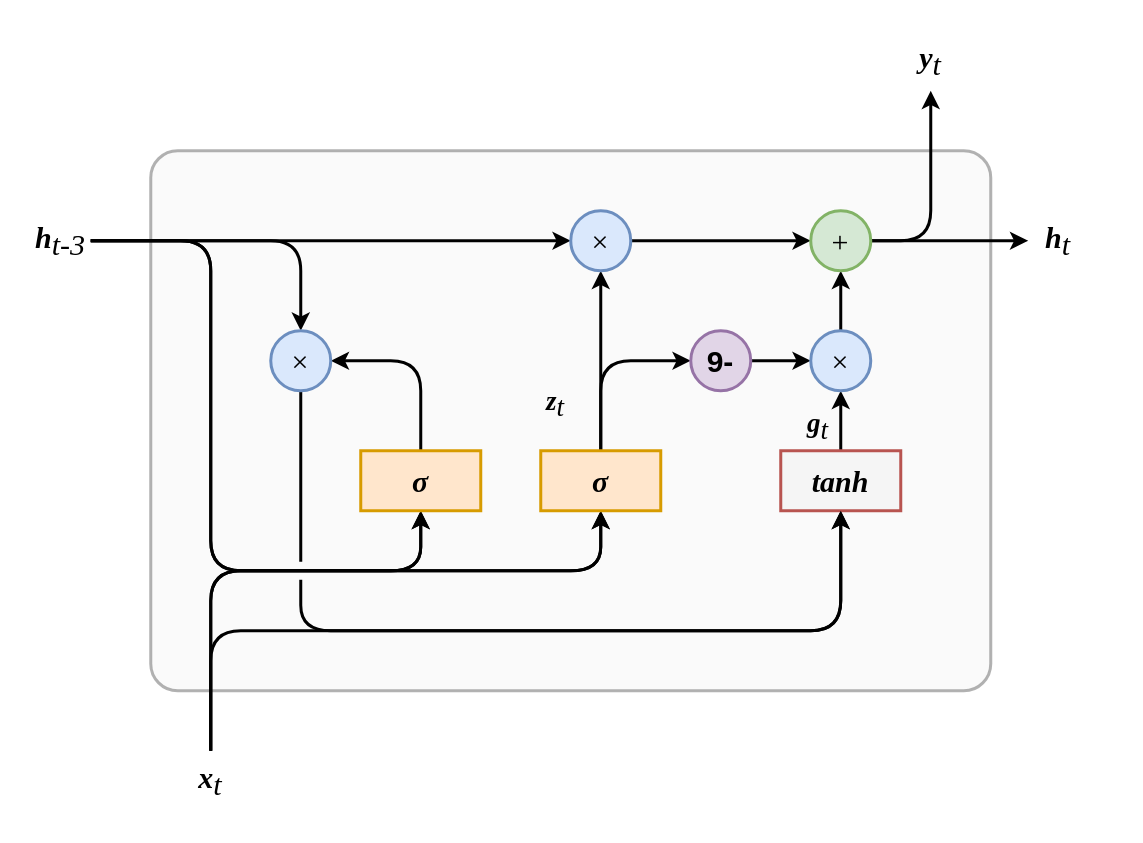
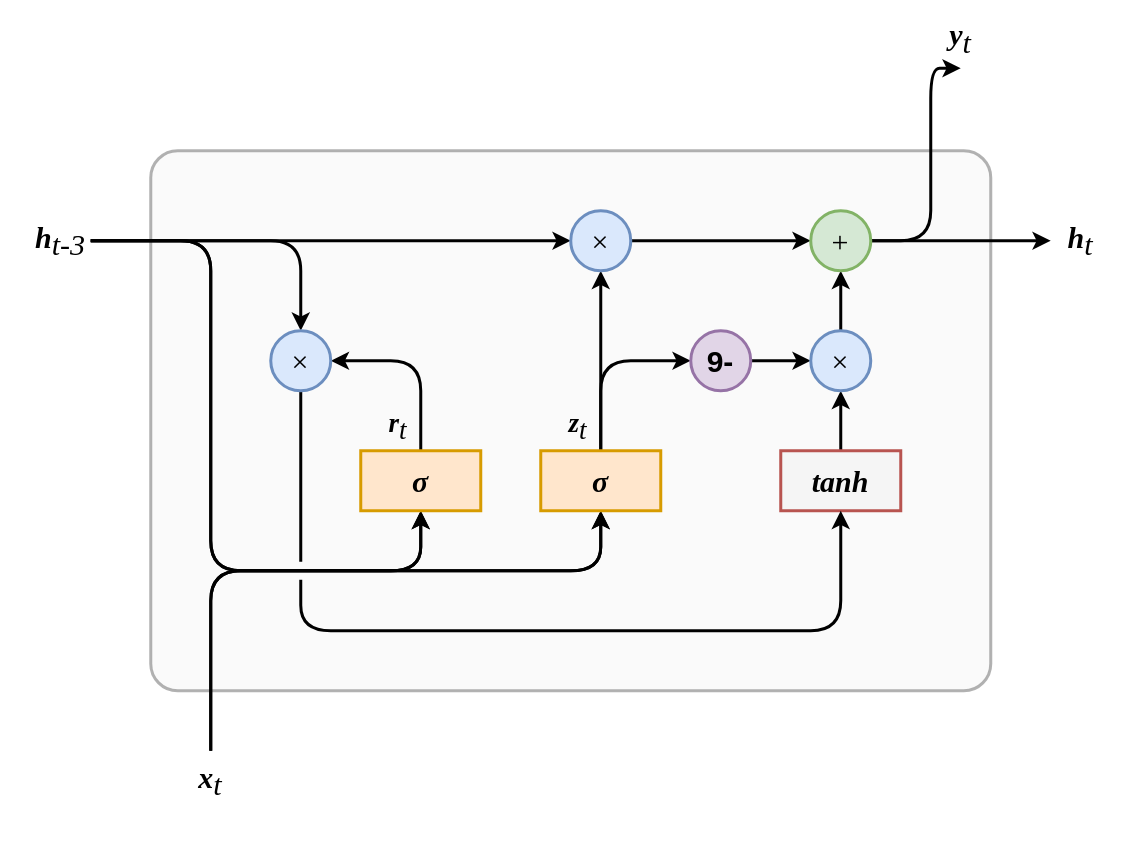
(931, 61) -> (961, 38)
(1058, 241) -> (1081, 241)
(556, 406) -> (578, 428)
none -> (398, 428)
(818, 428) -> none
(261, 631) -> none
